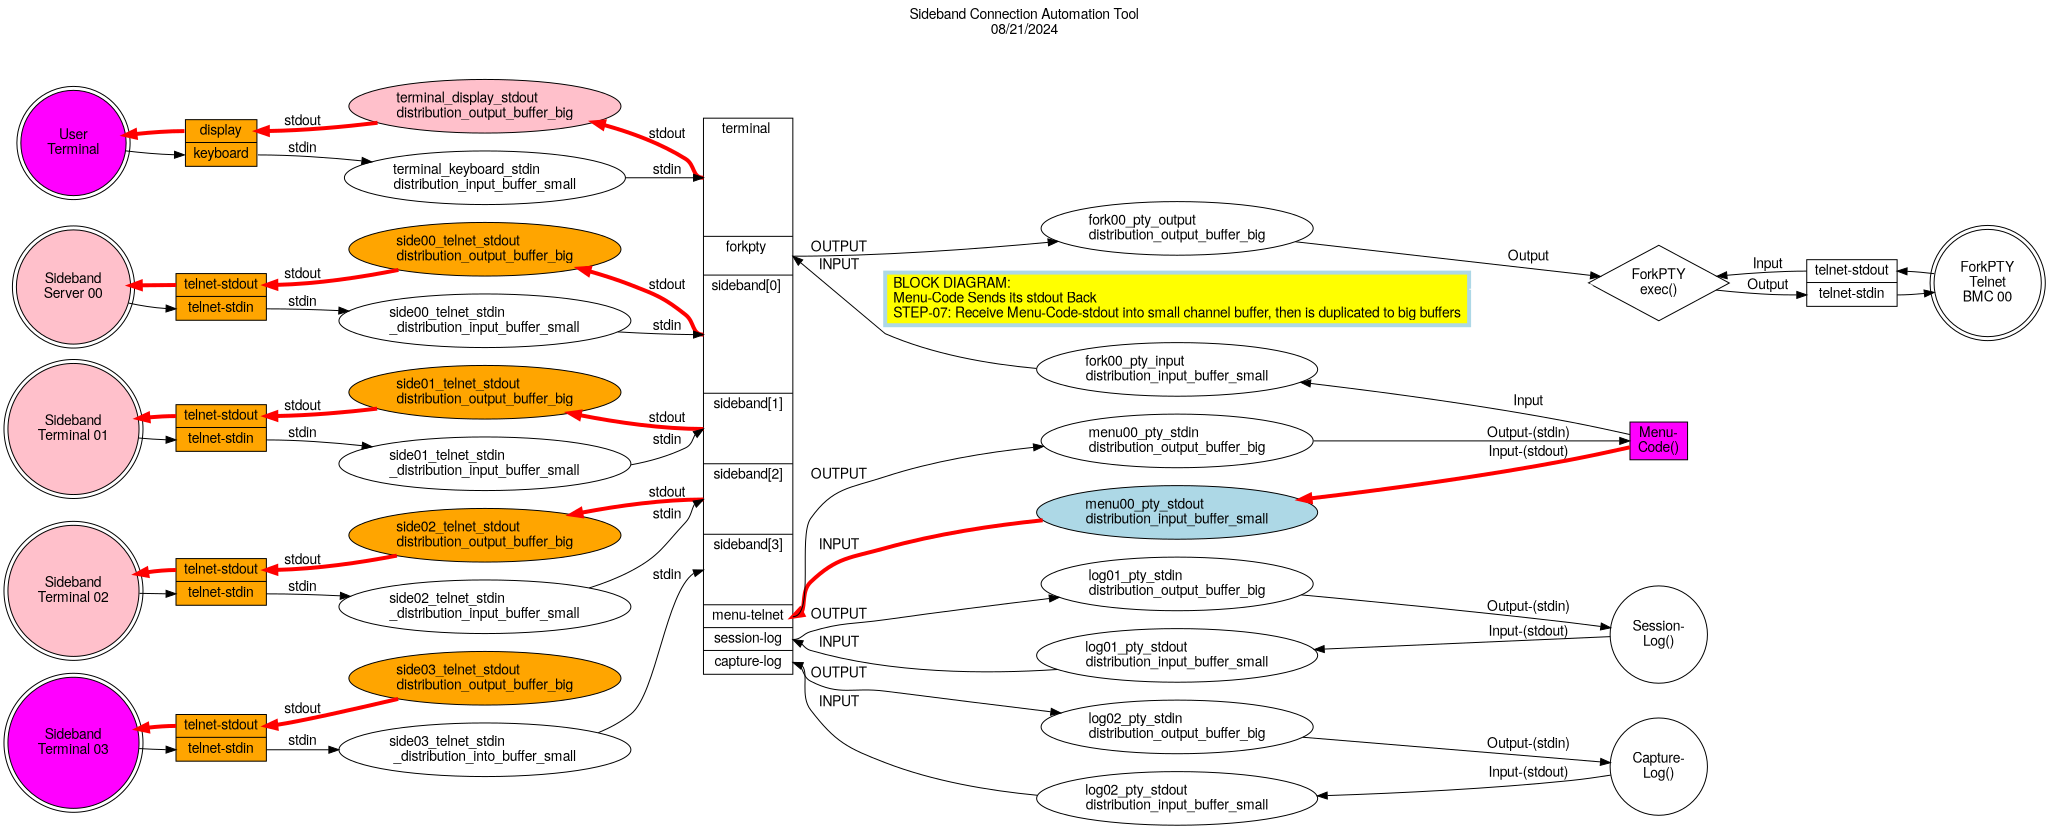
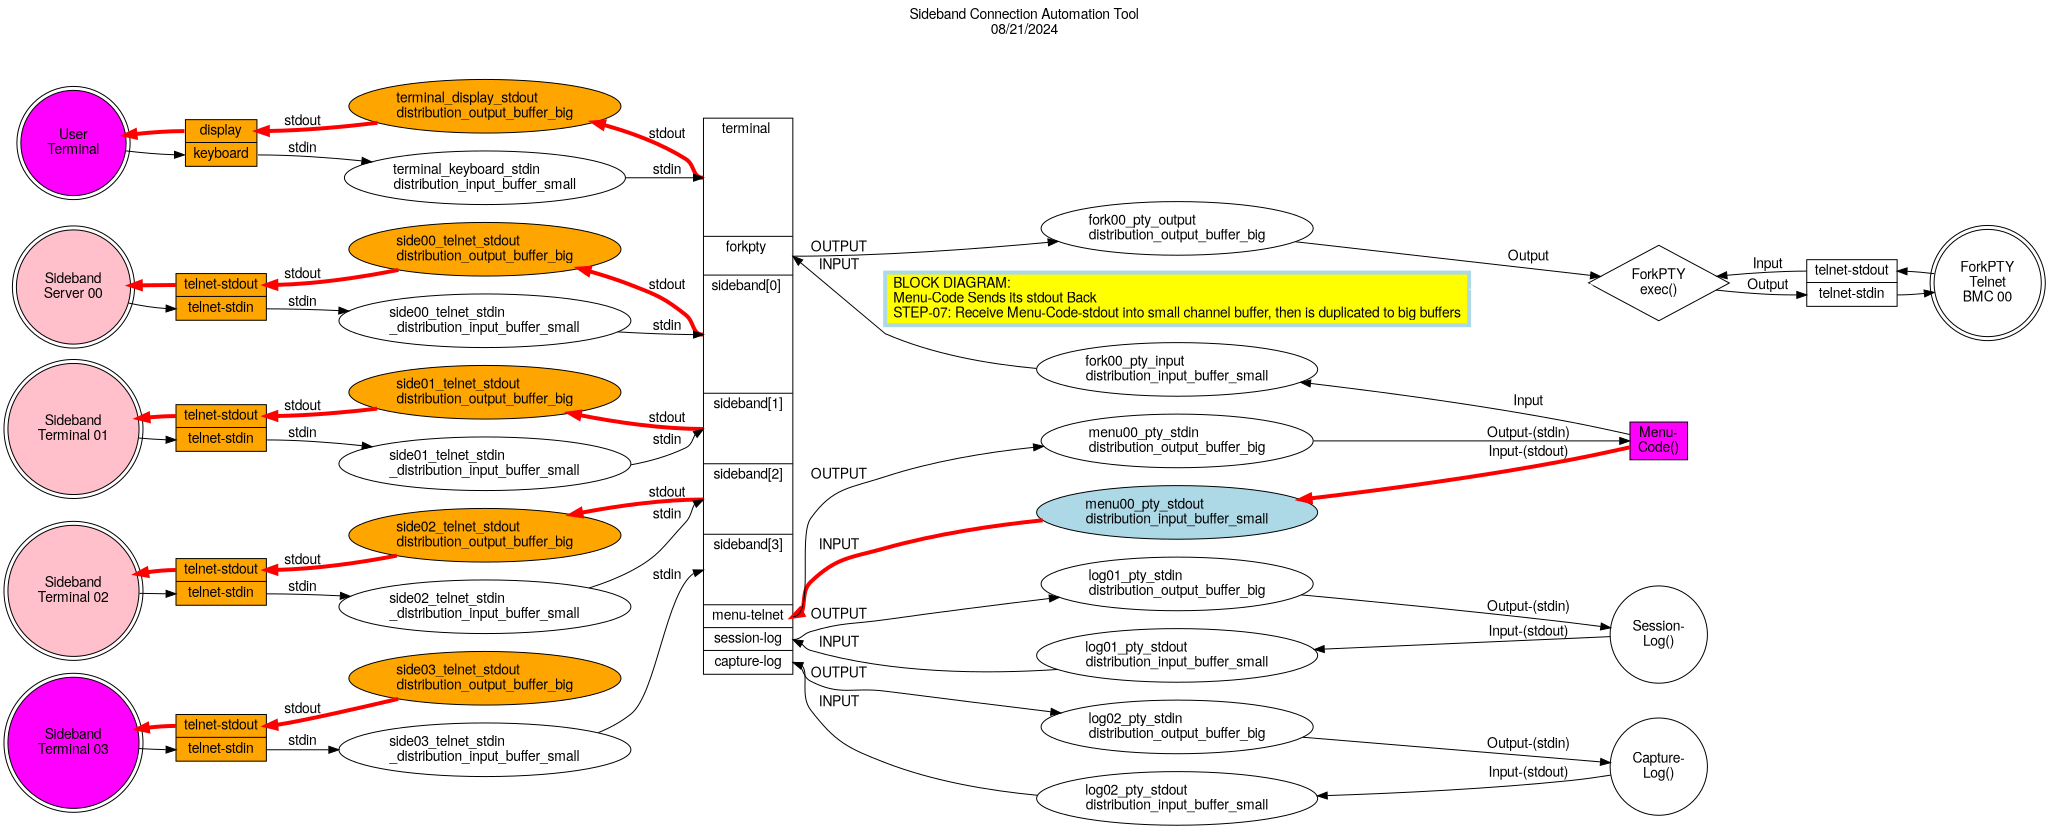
(485, 106) -> (485, 106)
(485, 750) -> (485, 750)
